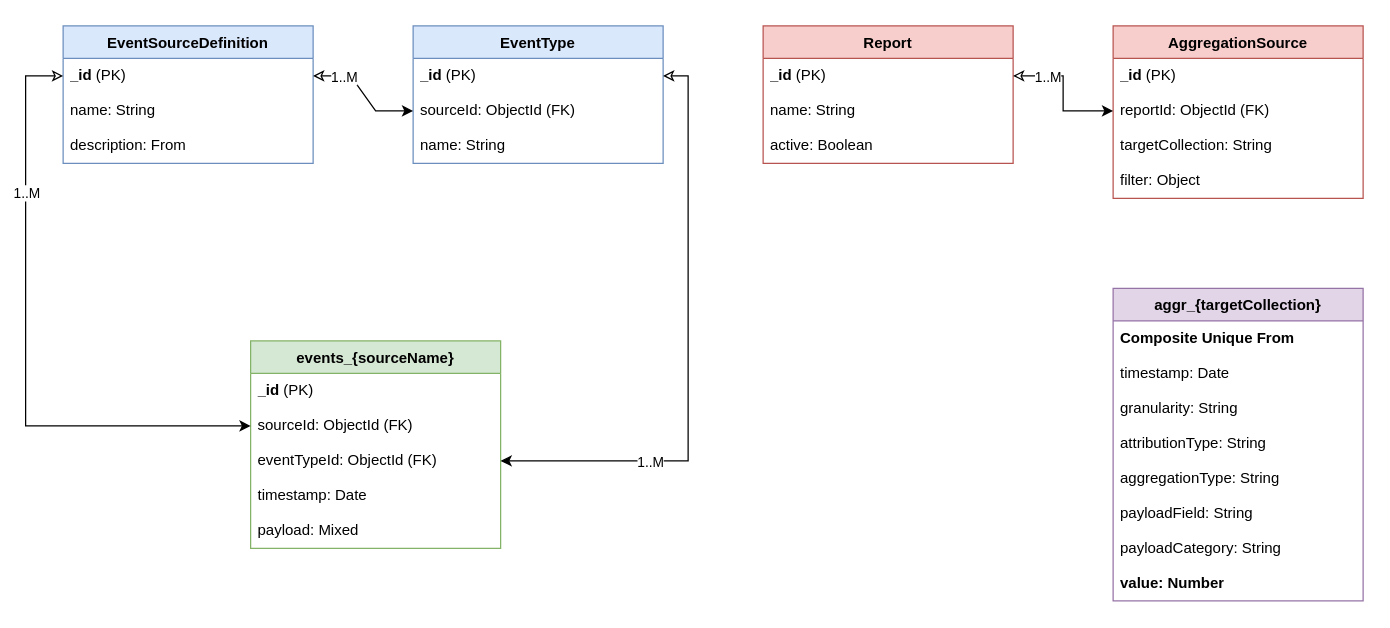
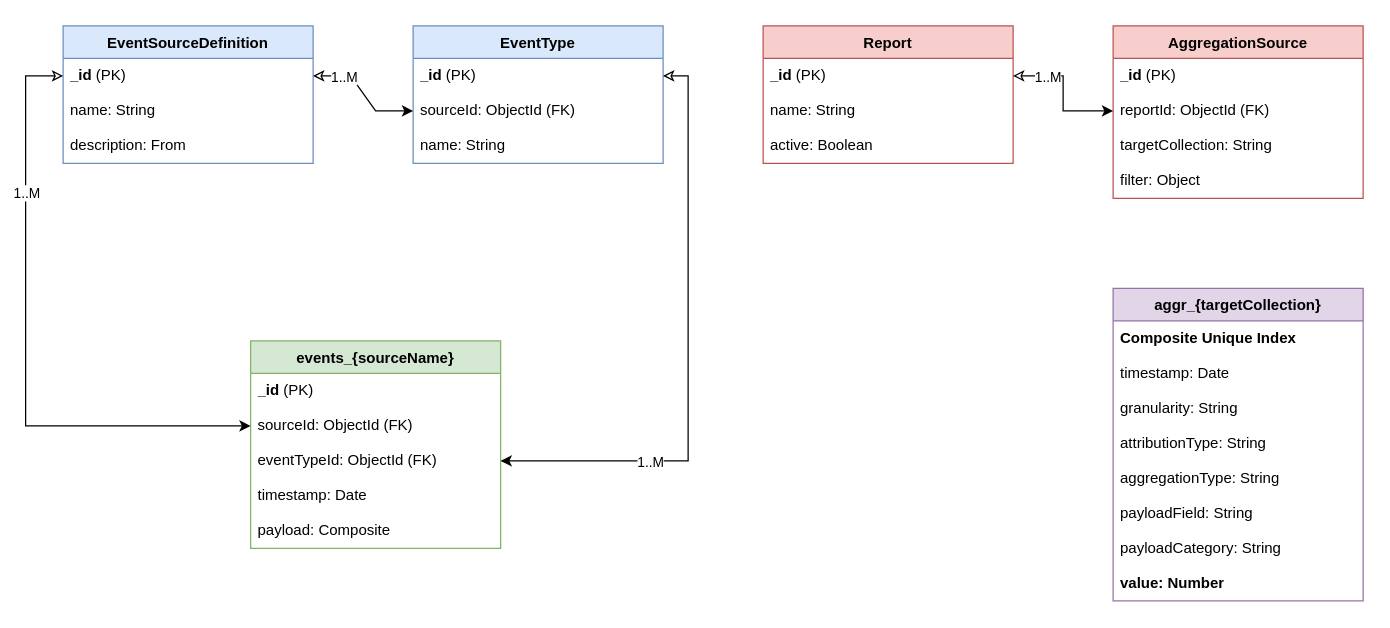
(1201, 338) -> (1205, 338)
(309, 531) -> (326, 531)
